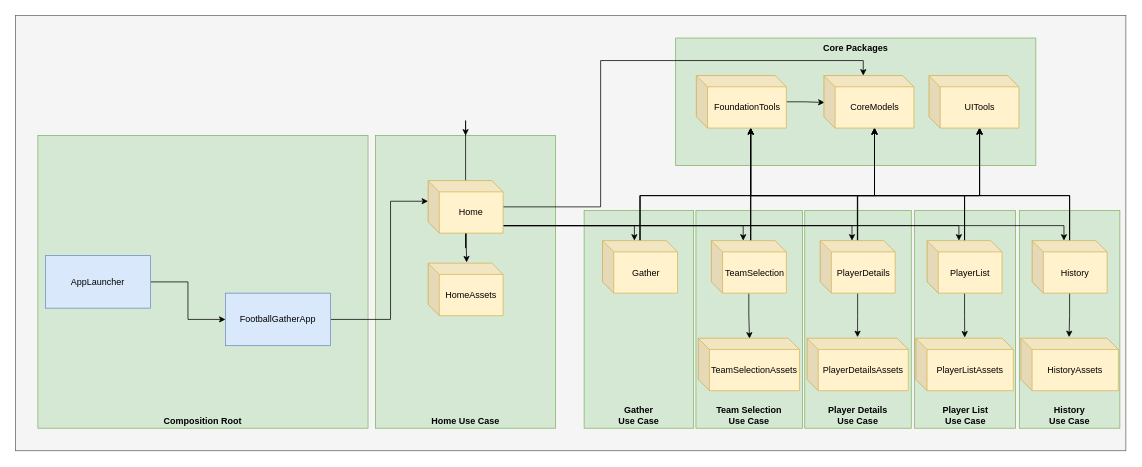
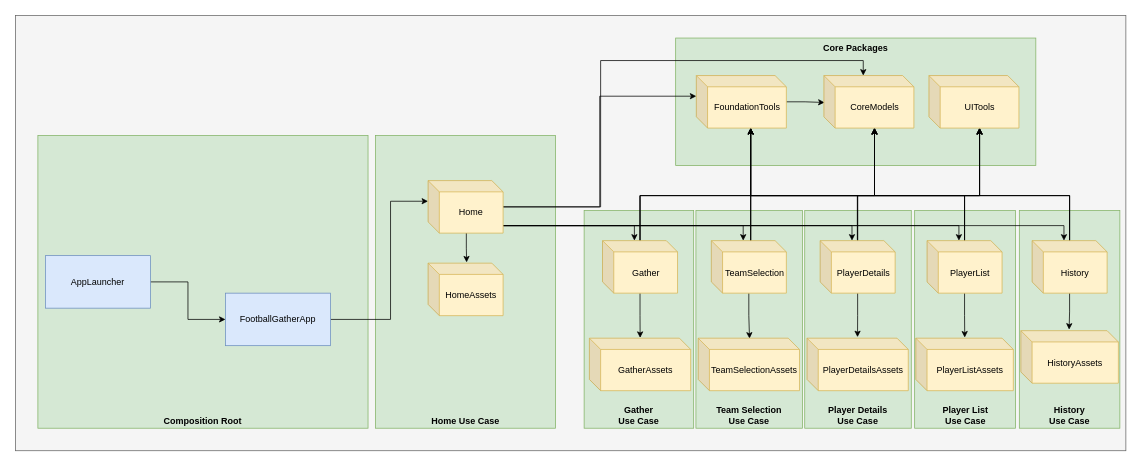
(465, 145) -> (647, 96)
none -> (640, 331)
none -> (640, 364)
(1069, 364) -> (1069, 357)
